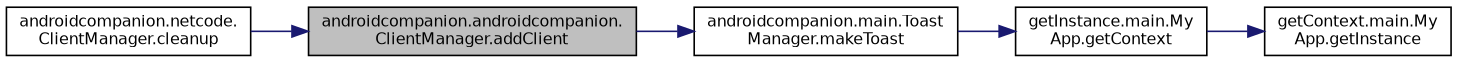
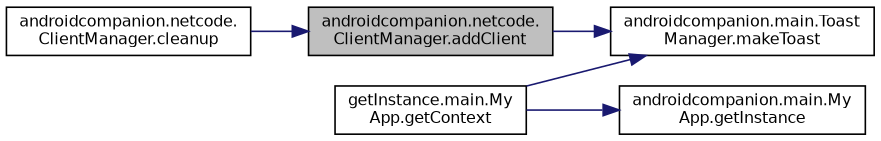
(472, 31) -> (431, 31)
(978, 31) -> (578, 73)
(1358, 31) -> (742, 110)
